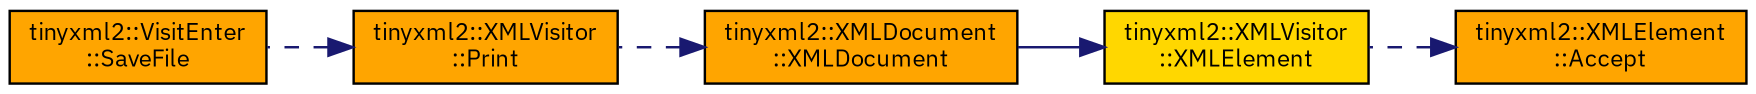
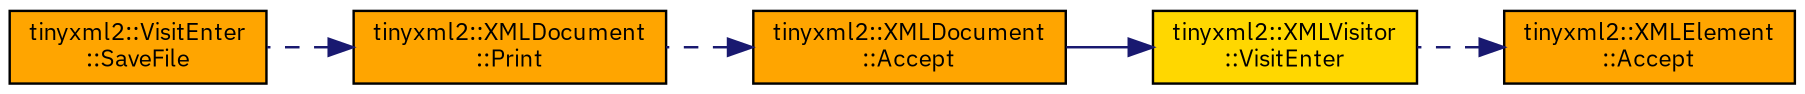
(486, 47) -> (510, 47)
(861, 47) -> (910, 47)
(1237, 47) -> (1285, 47)
